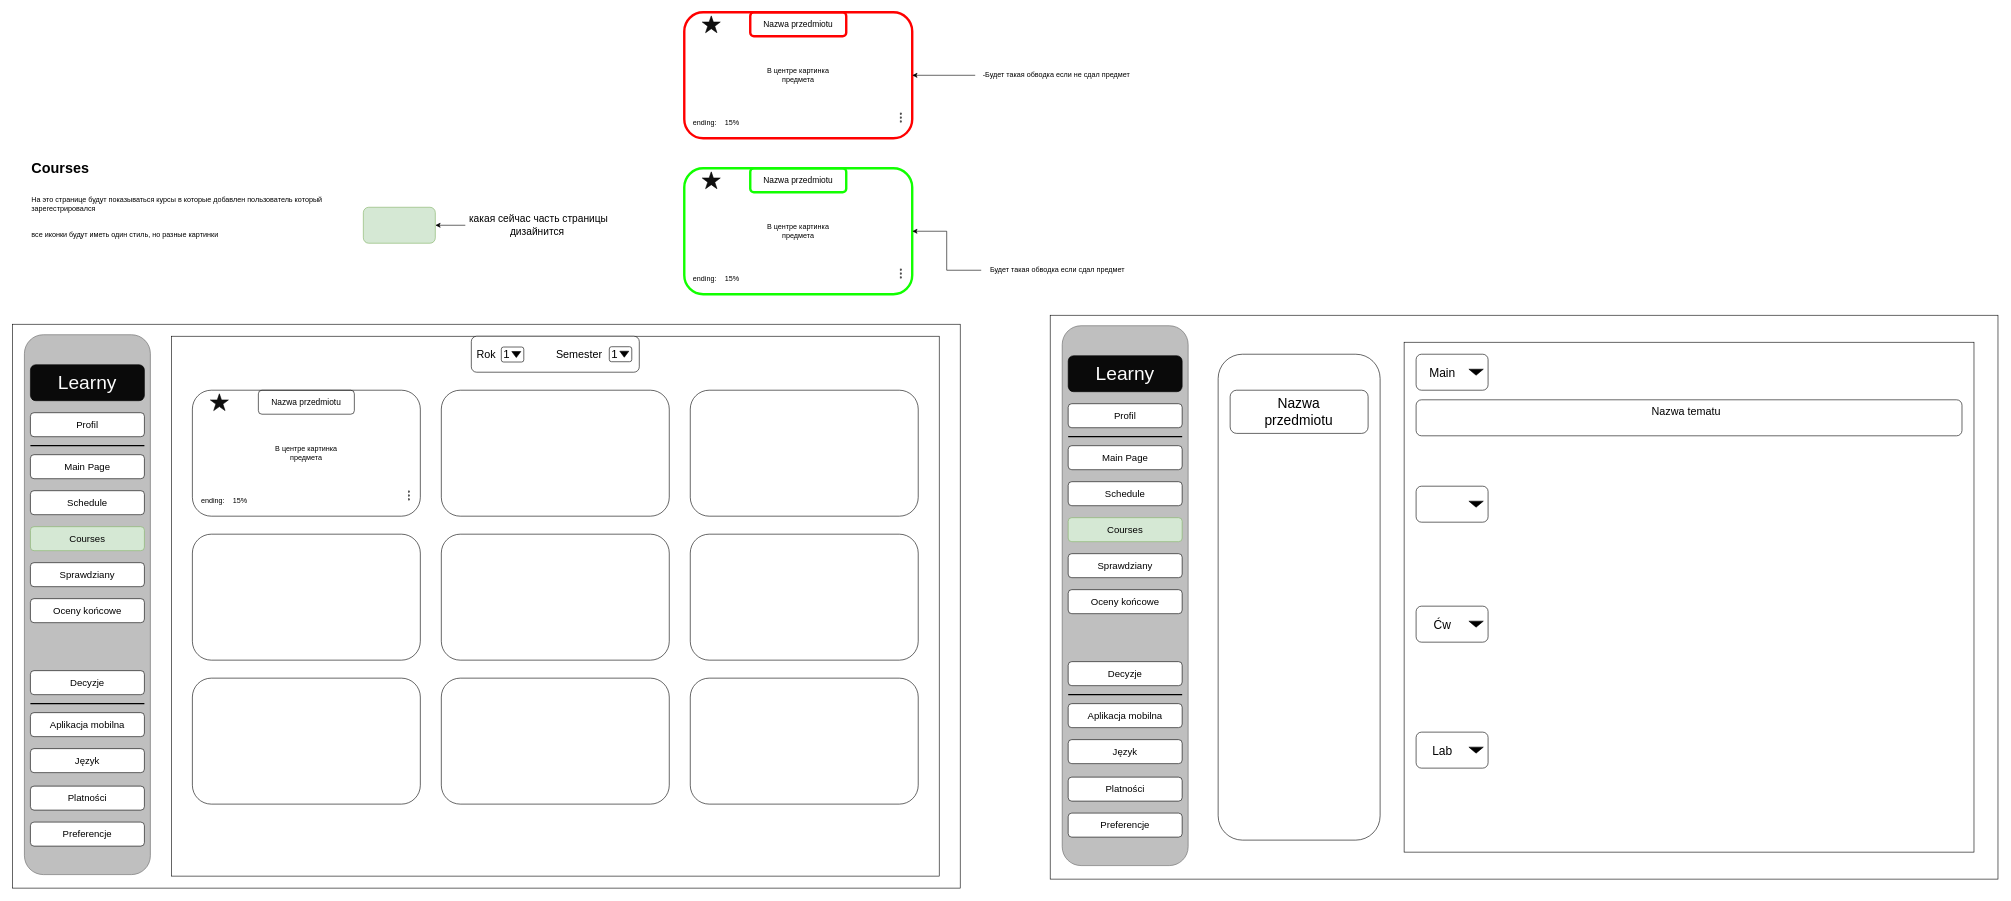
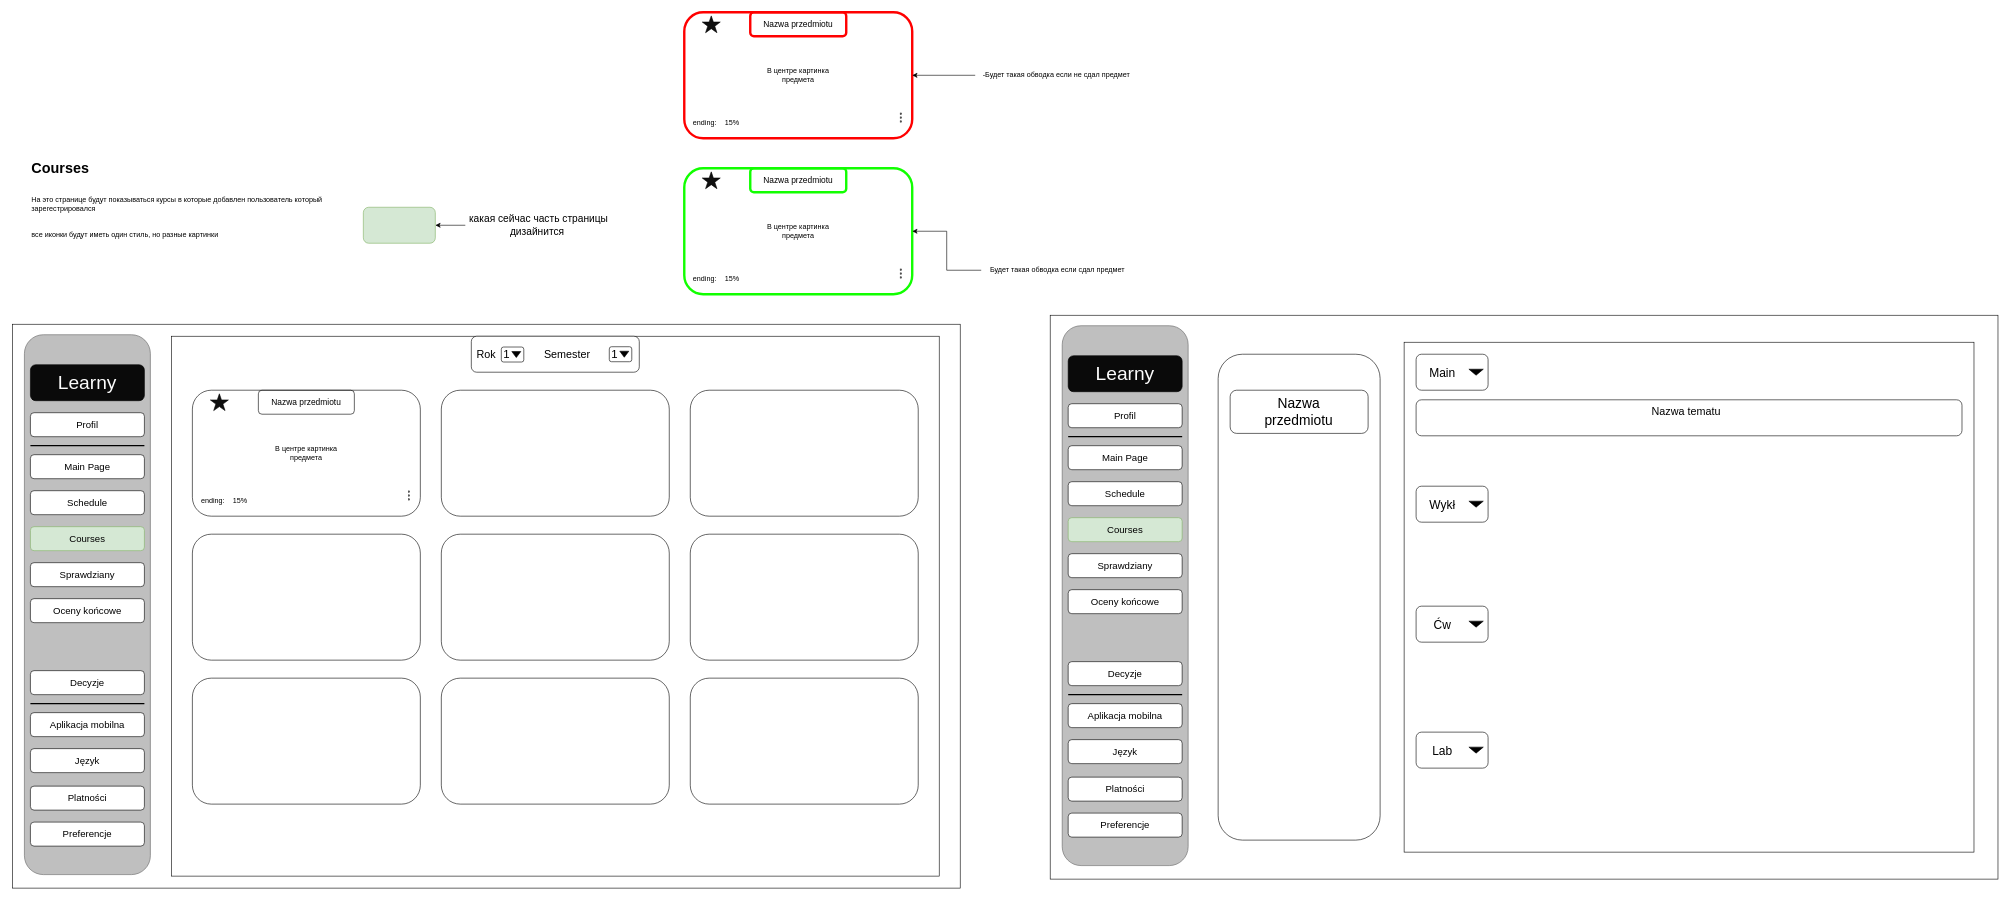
(579, 354) -> (567, 354)
none -> (1443, 504)
